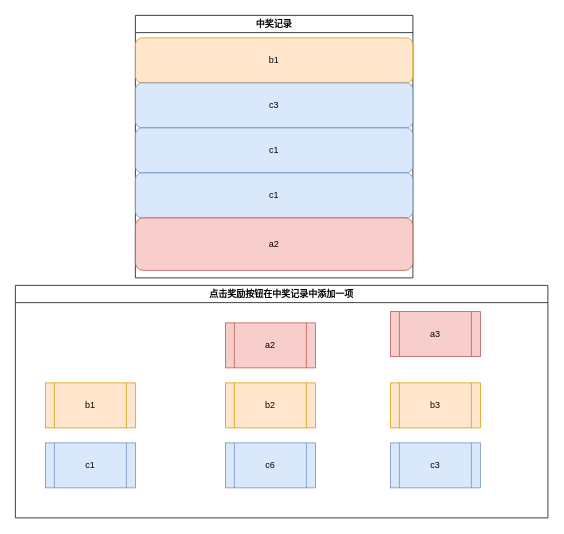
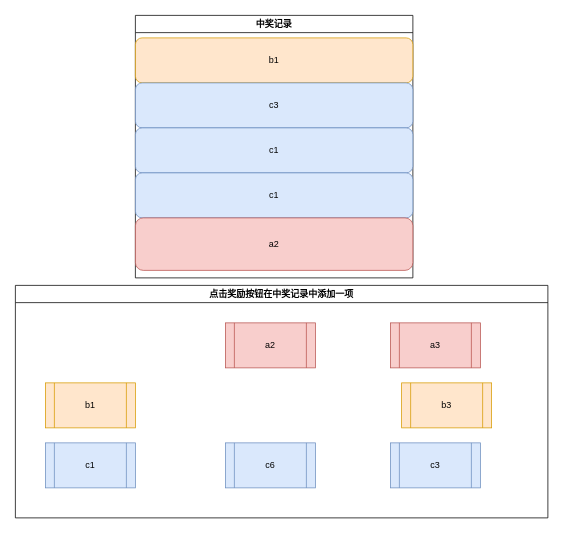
(435, 334) -> (435, 345)
(270, 405) -> none
(435, 405) -> (447, 405)
